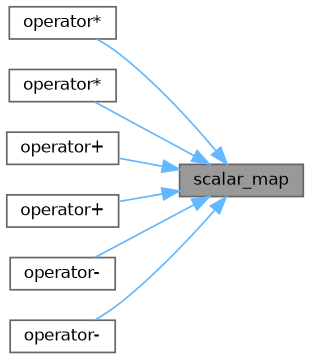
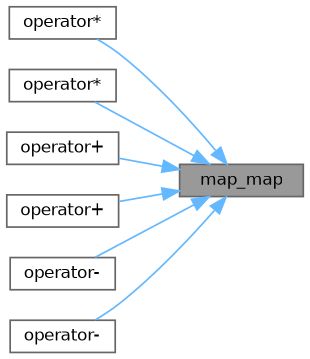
(241, 180) -> (241, 180)
